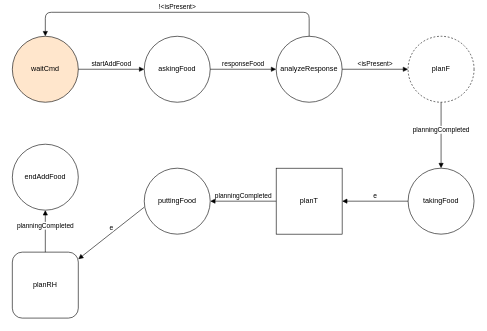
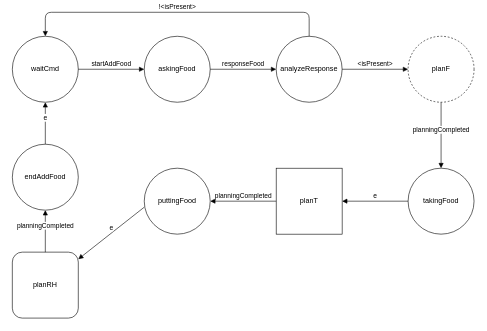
(45, 69) -> (45, 69)
none -> (45, 114)
